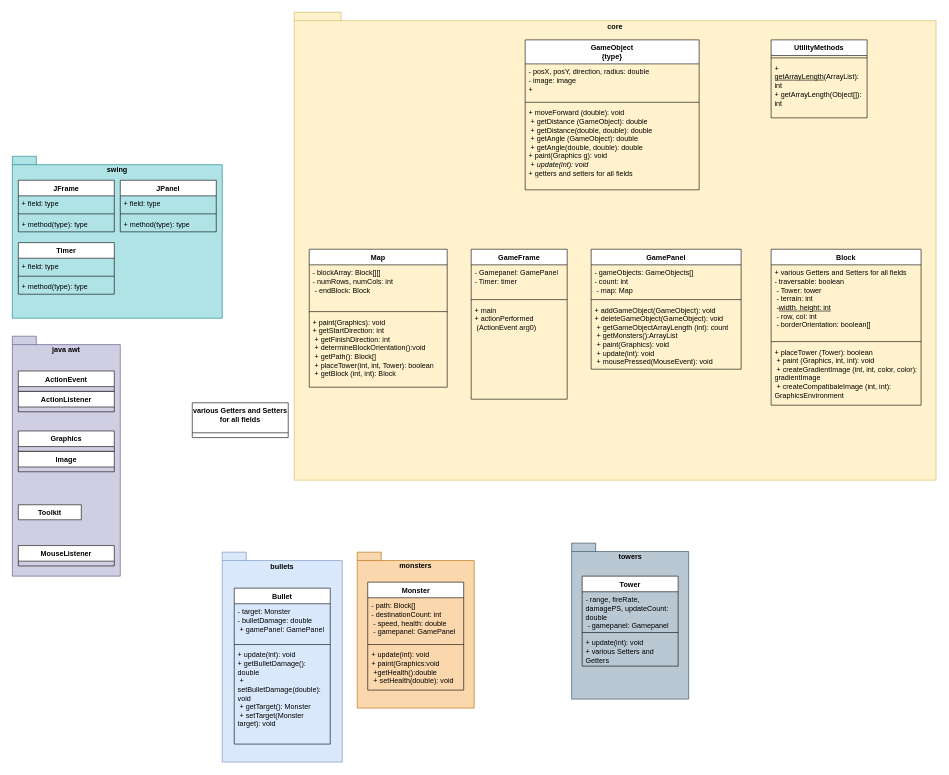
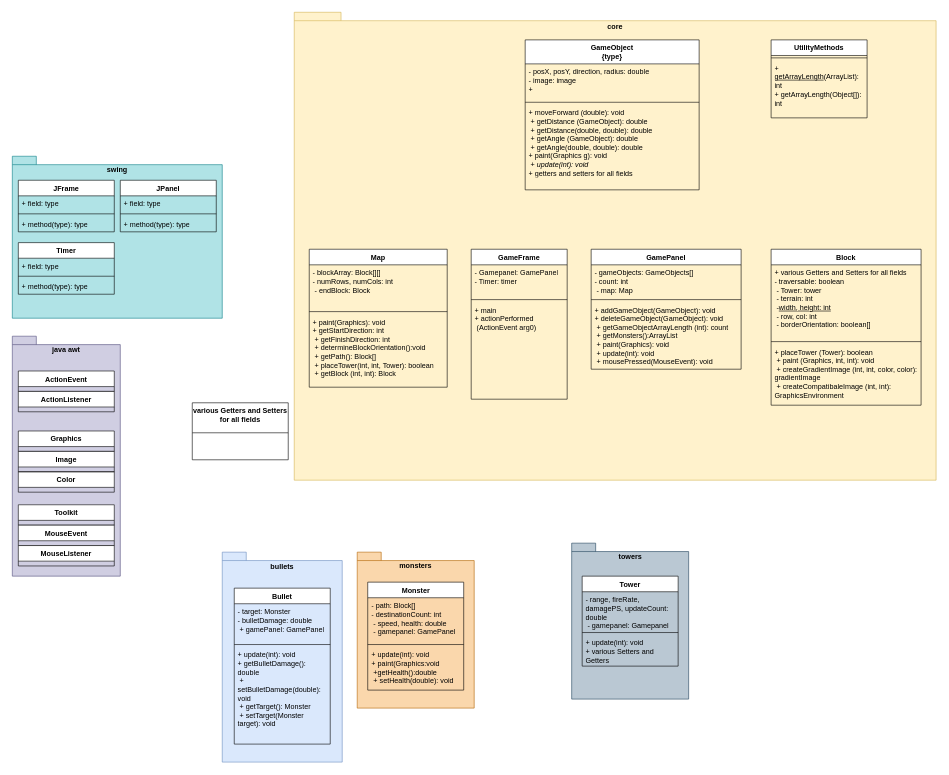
(240, 420) -> (240, 431)
none -> (66, 482)
(50, 512) -> (66, 515)
none -> (66, 536)
